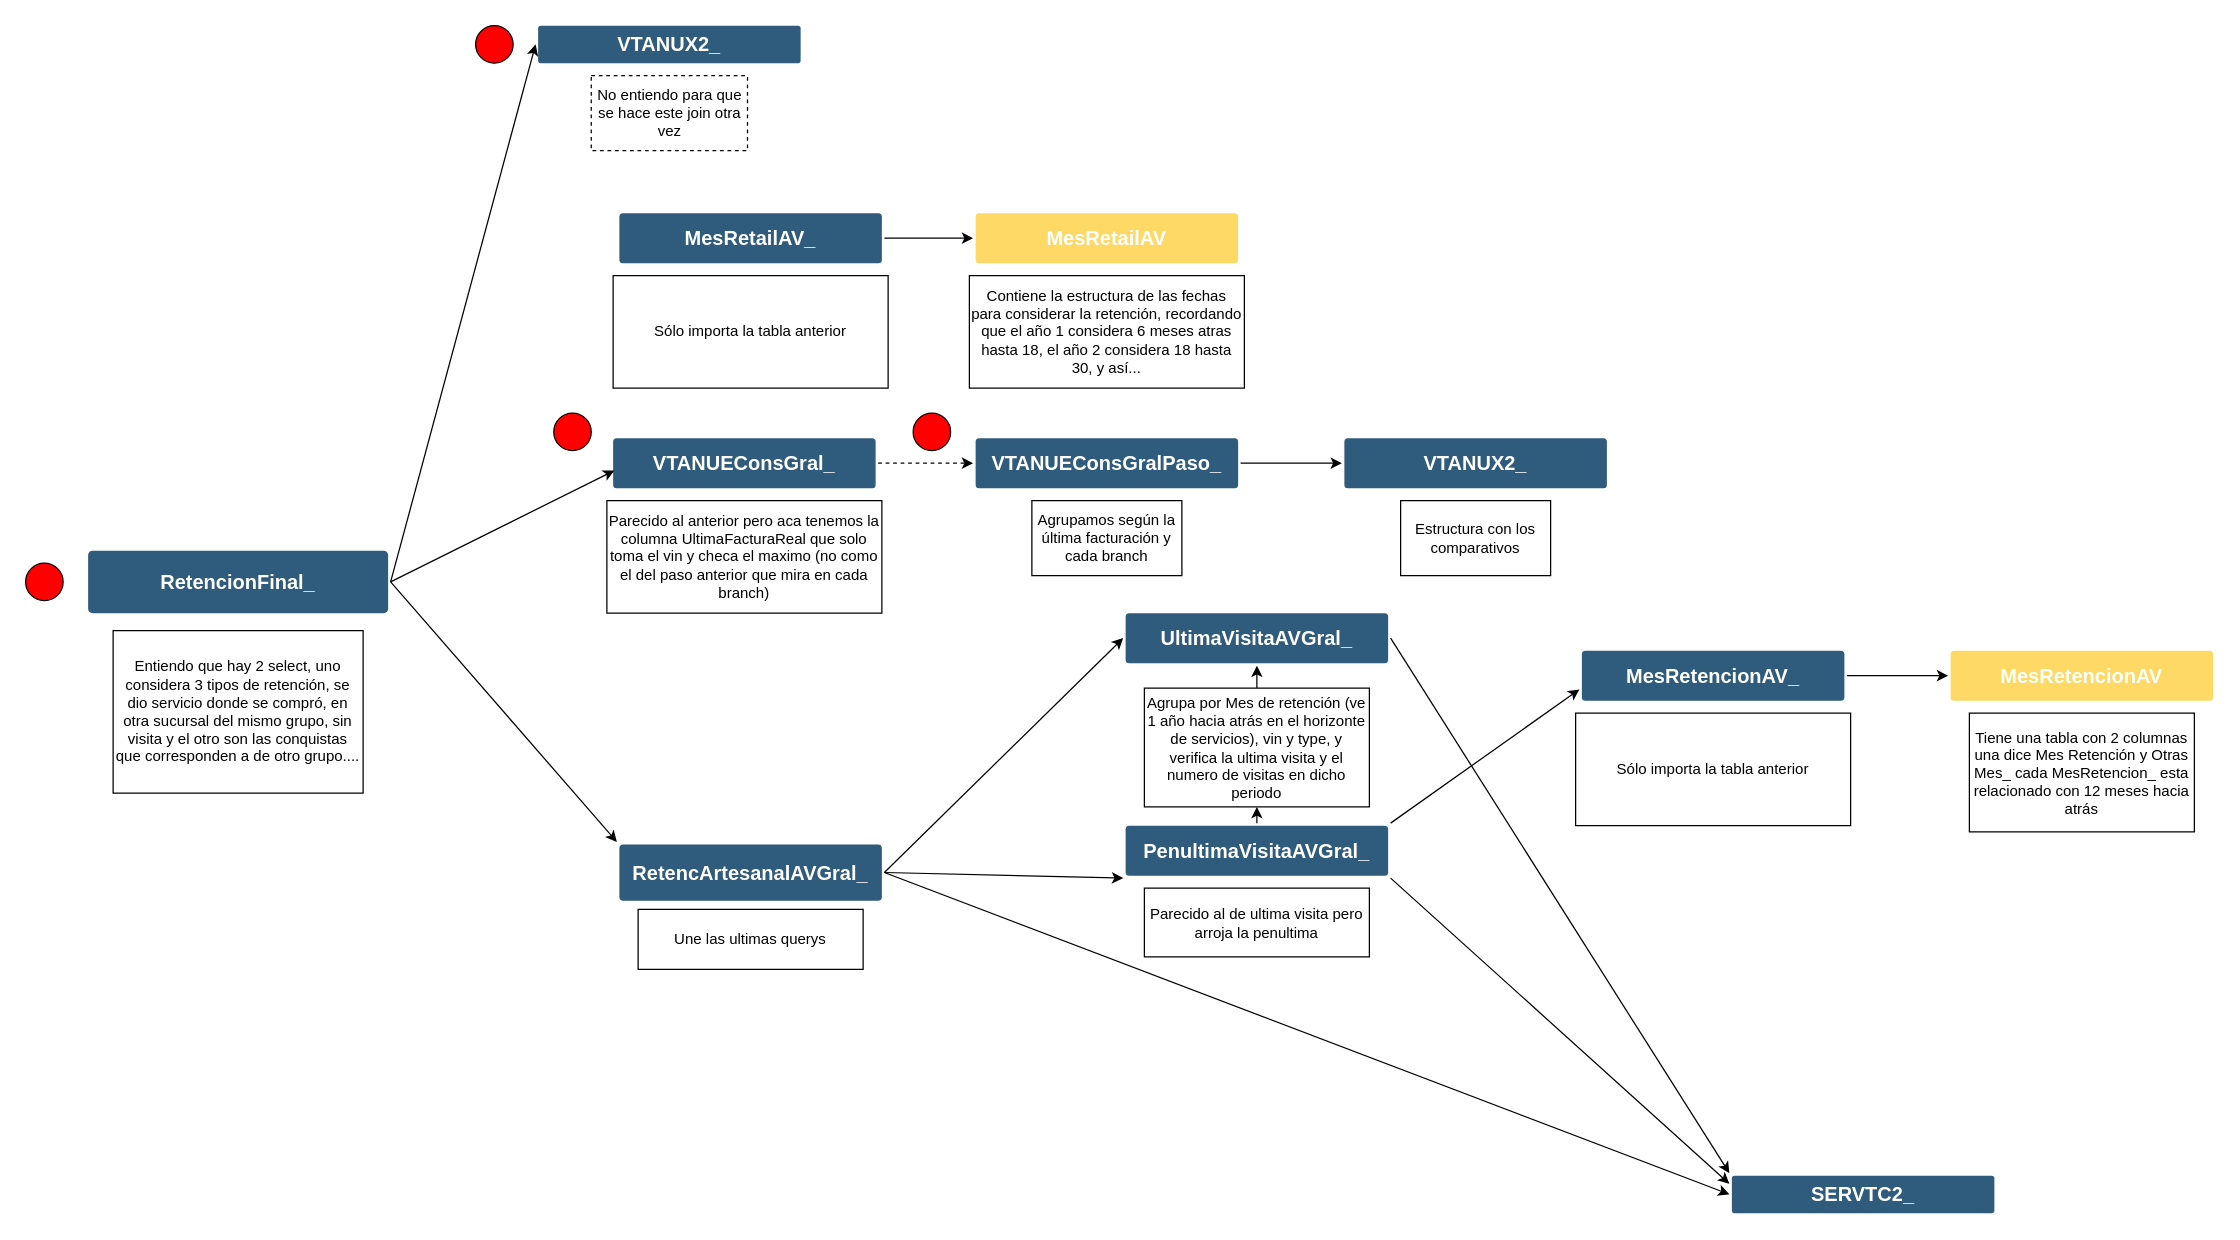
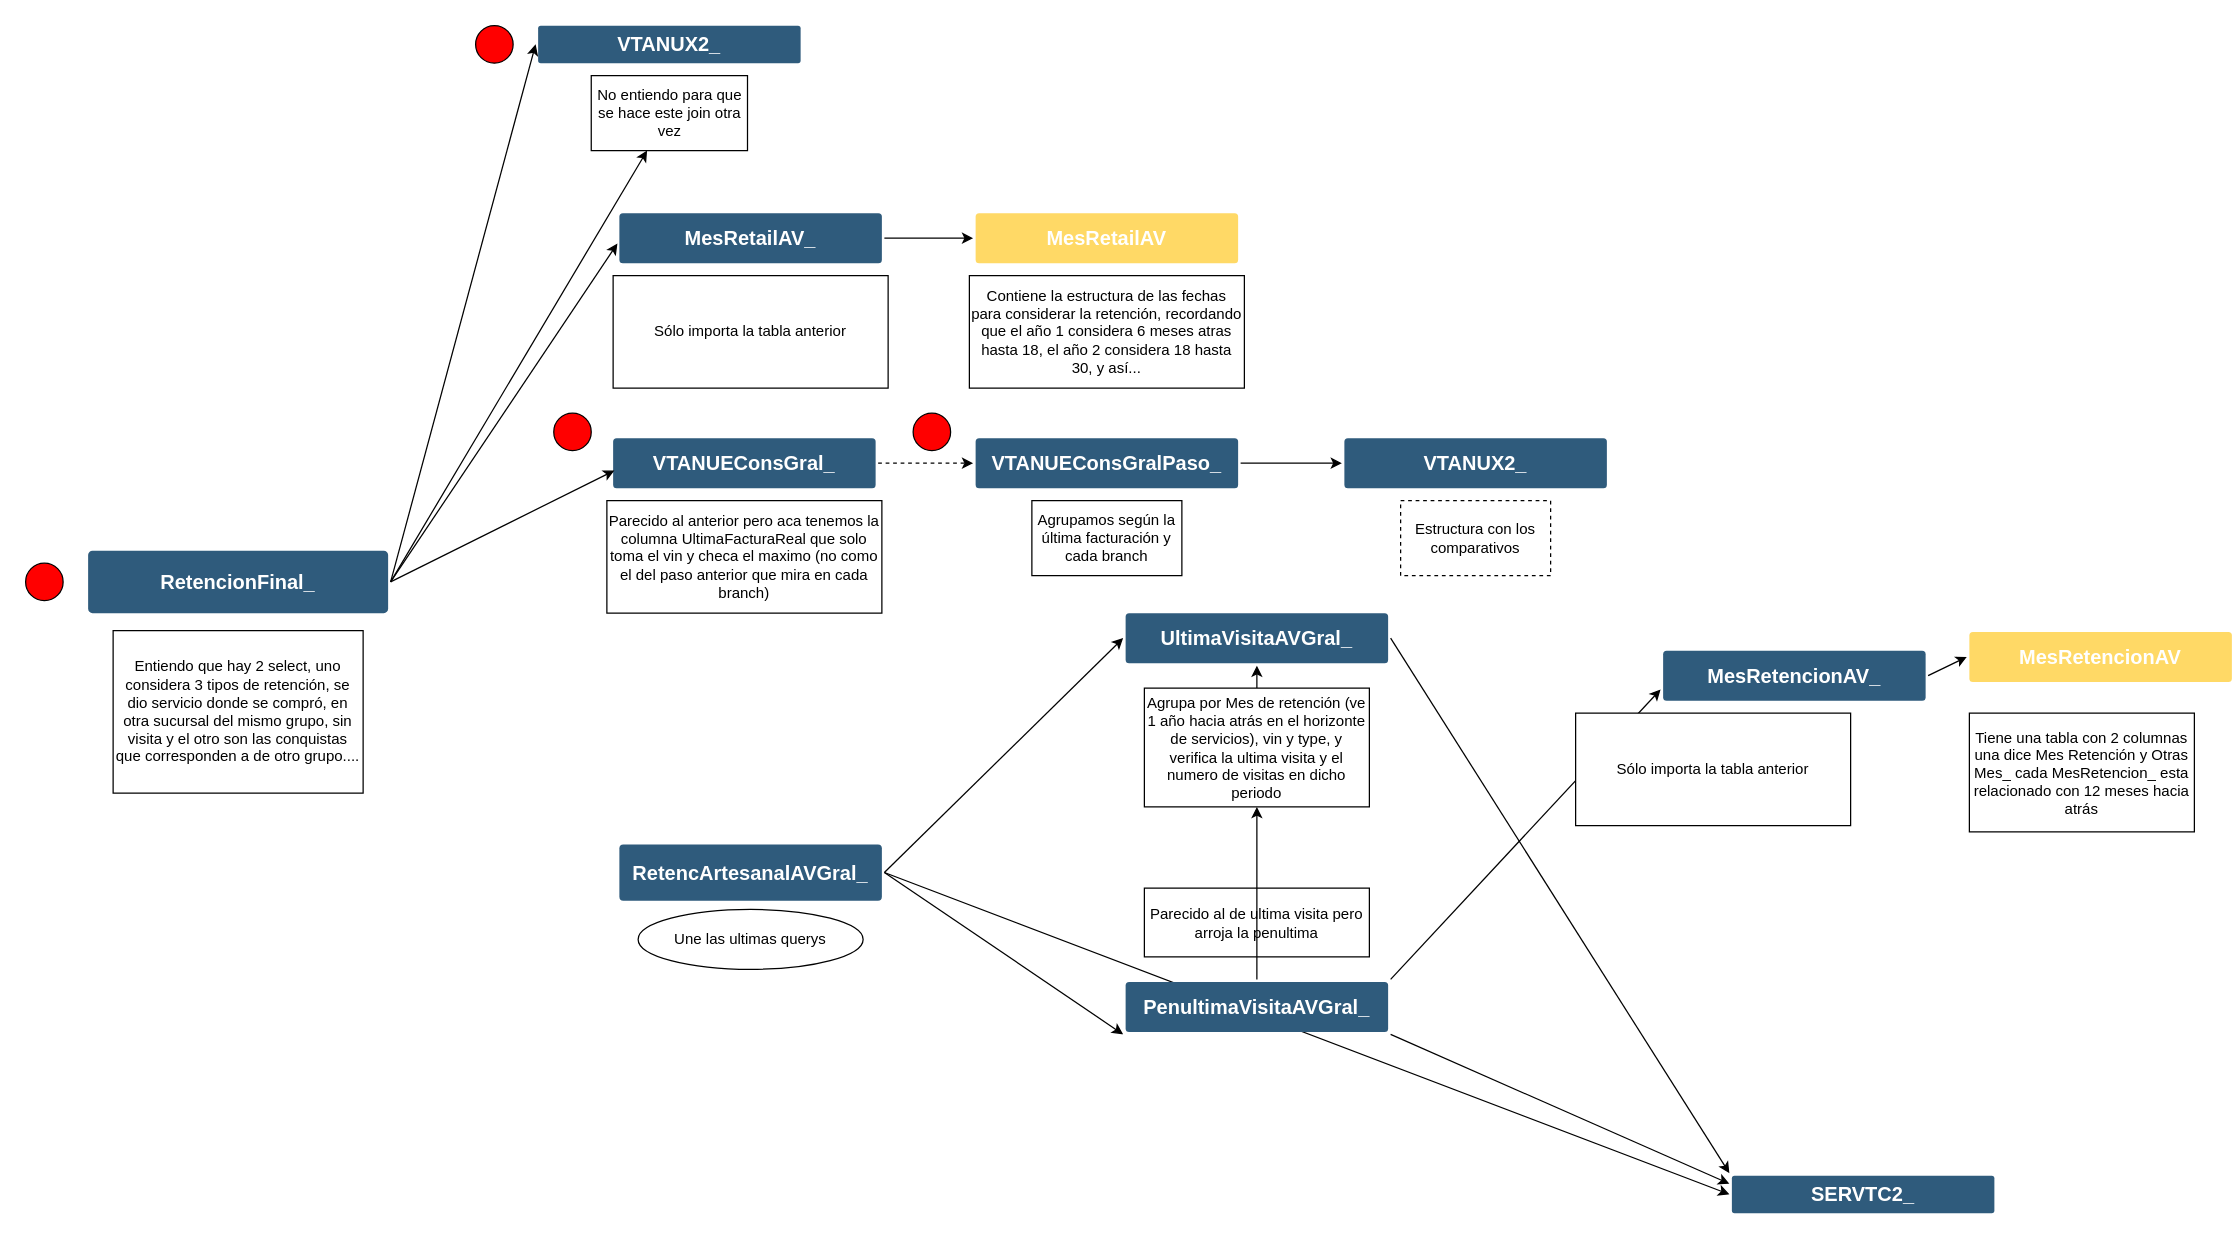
(669, 113) -> (669, 113)
none -> (505, 411)
(1476, 538) -> (1476, 538)
(1713, 676) -> (1794, 676)
(2082, 676) -> (2101, 657)
(501, 709) -> (532, 344)
(1257, 851) -> (1257, 1007)
(751, 939) -> (751, 939)
